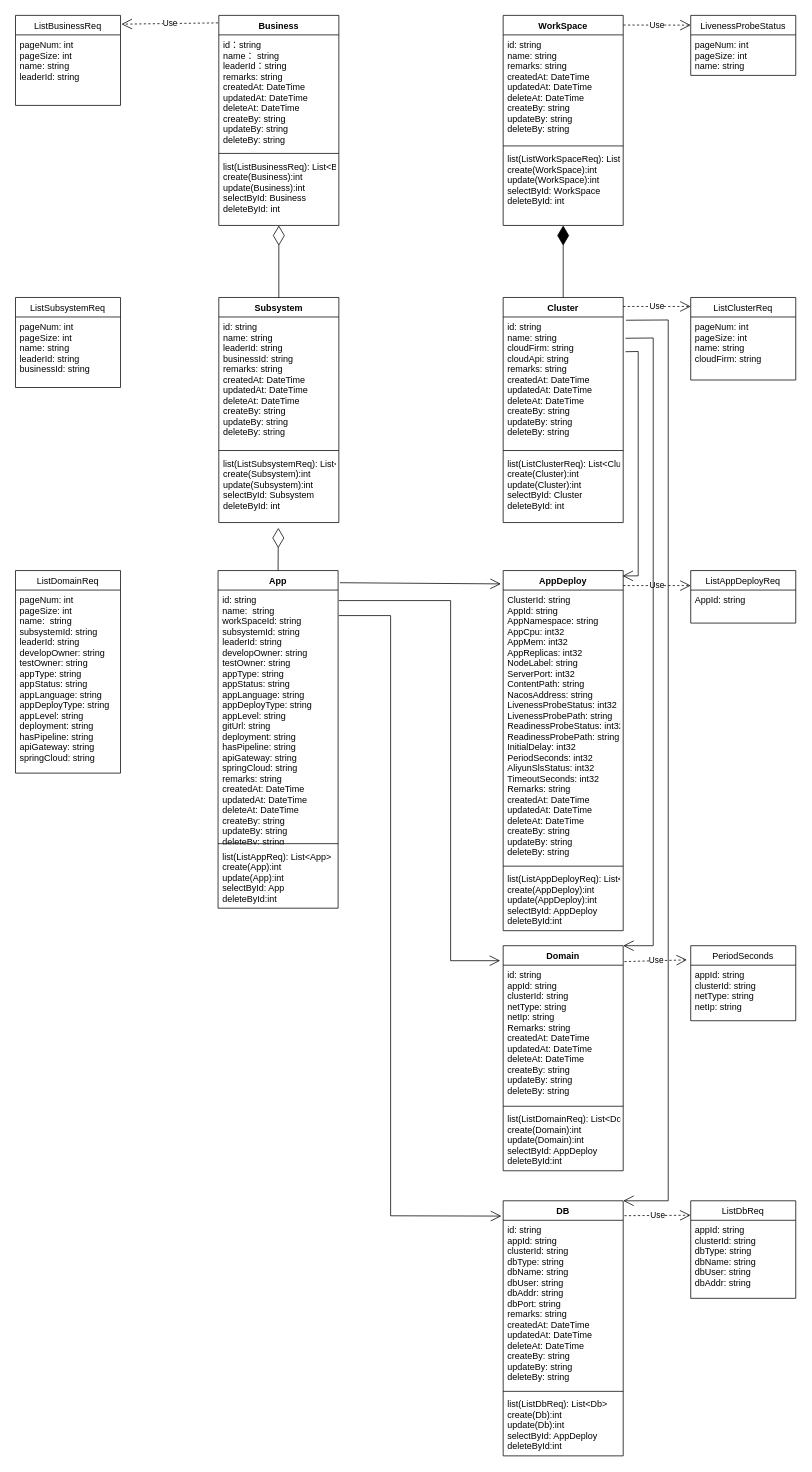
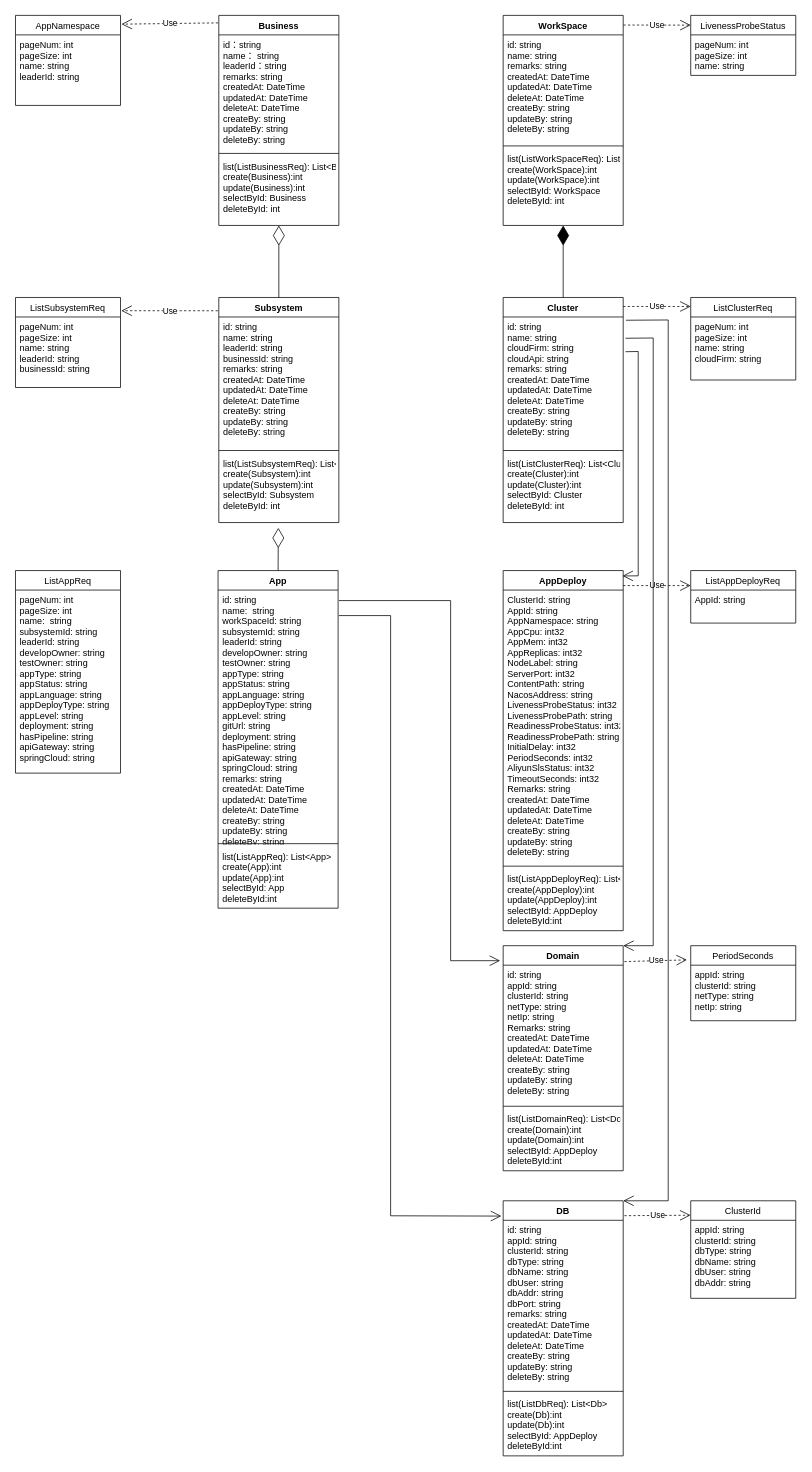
(68, 26) -> (68, 26)
none -> (170, 311)
(68, 581) -> (68, 581)
(419, 583) -> none
(743, 1211) -> (743, 1211)
